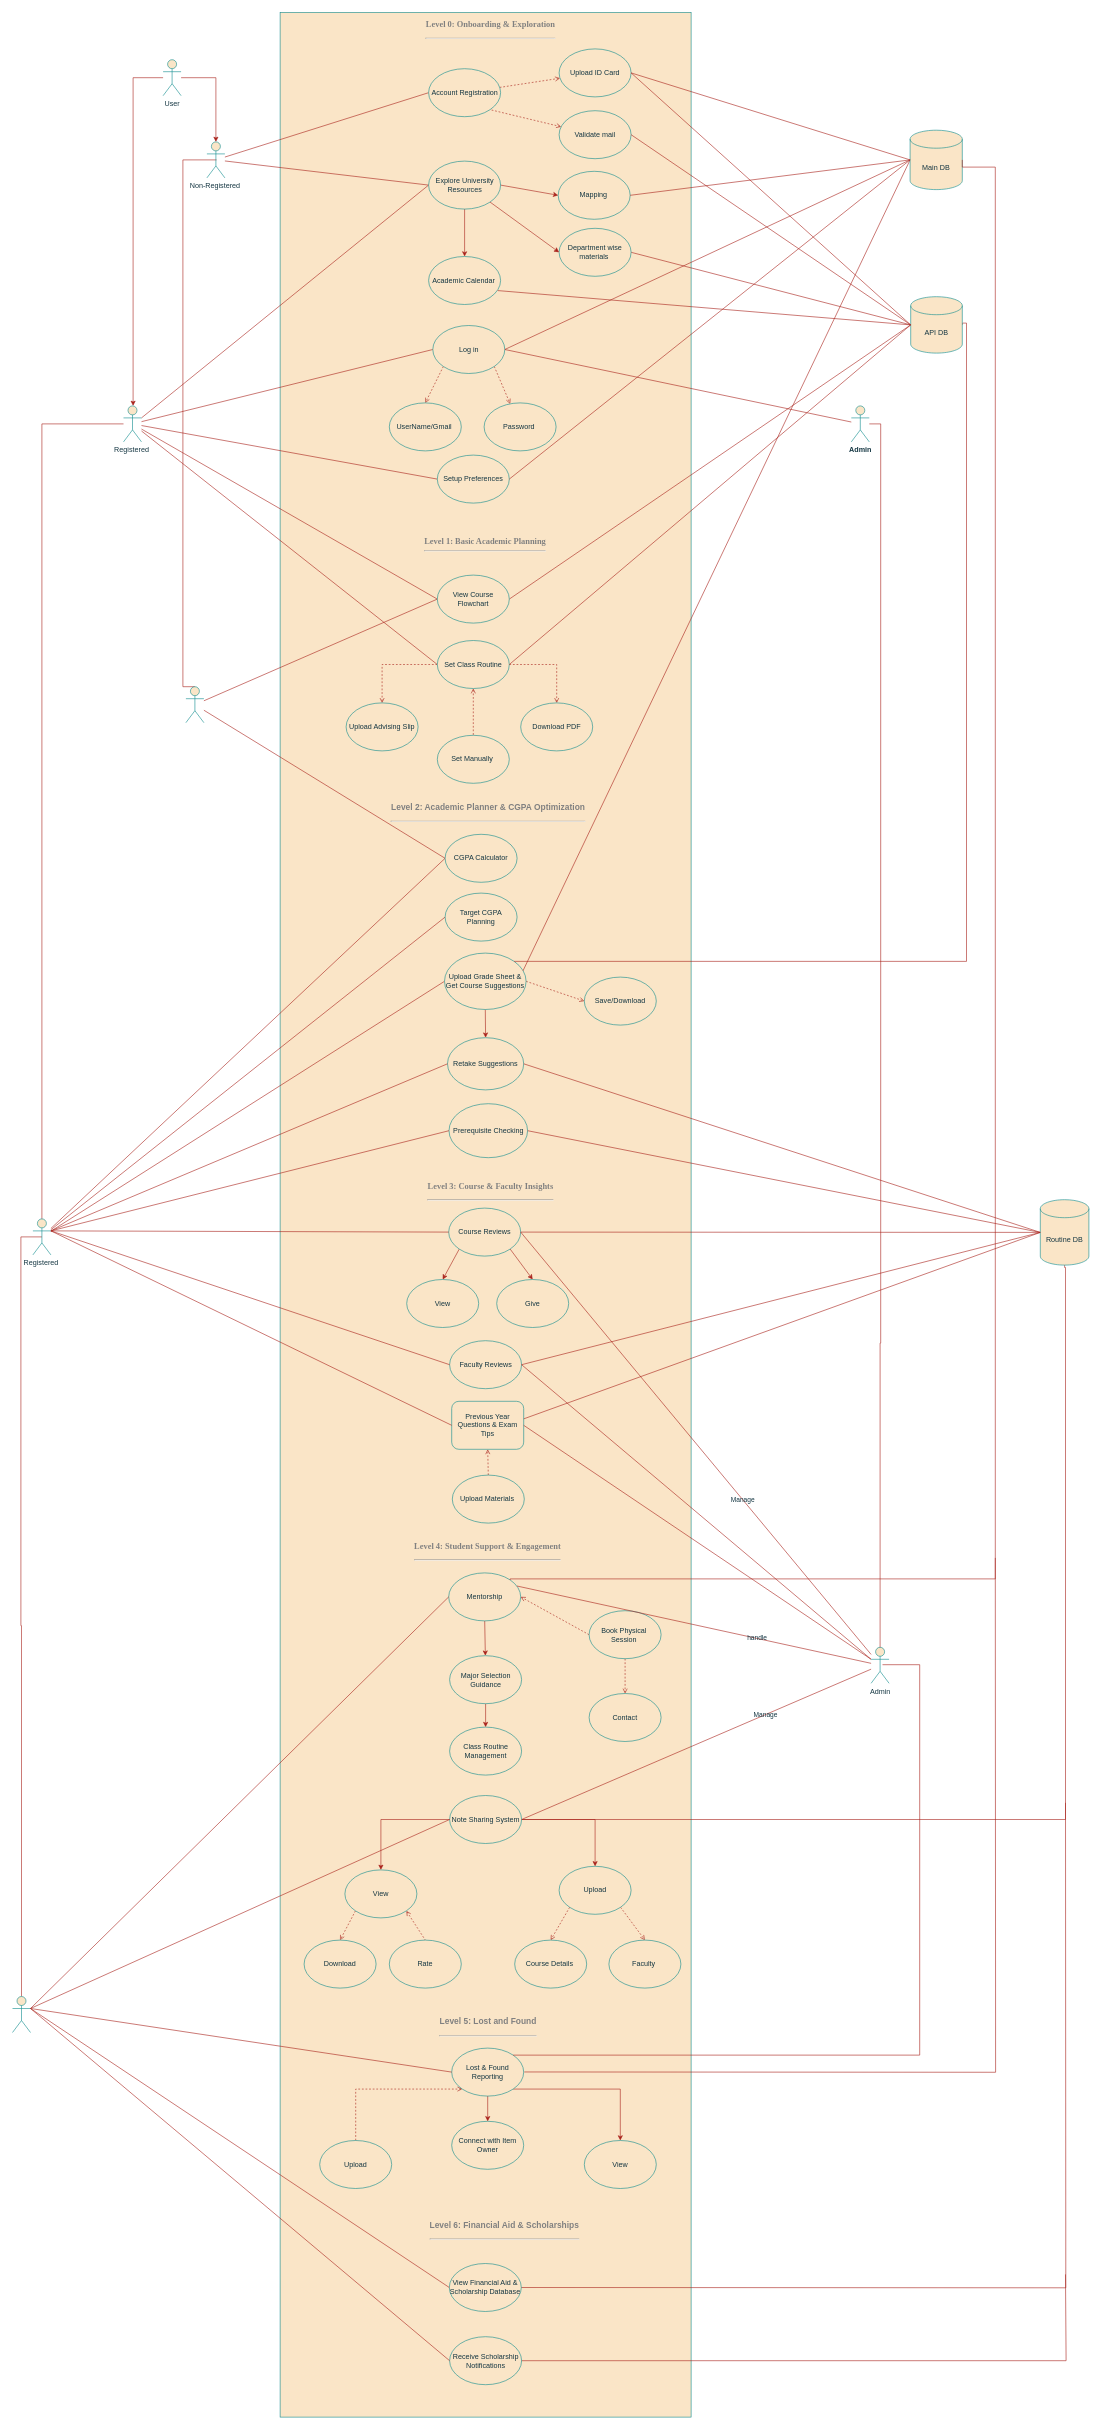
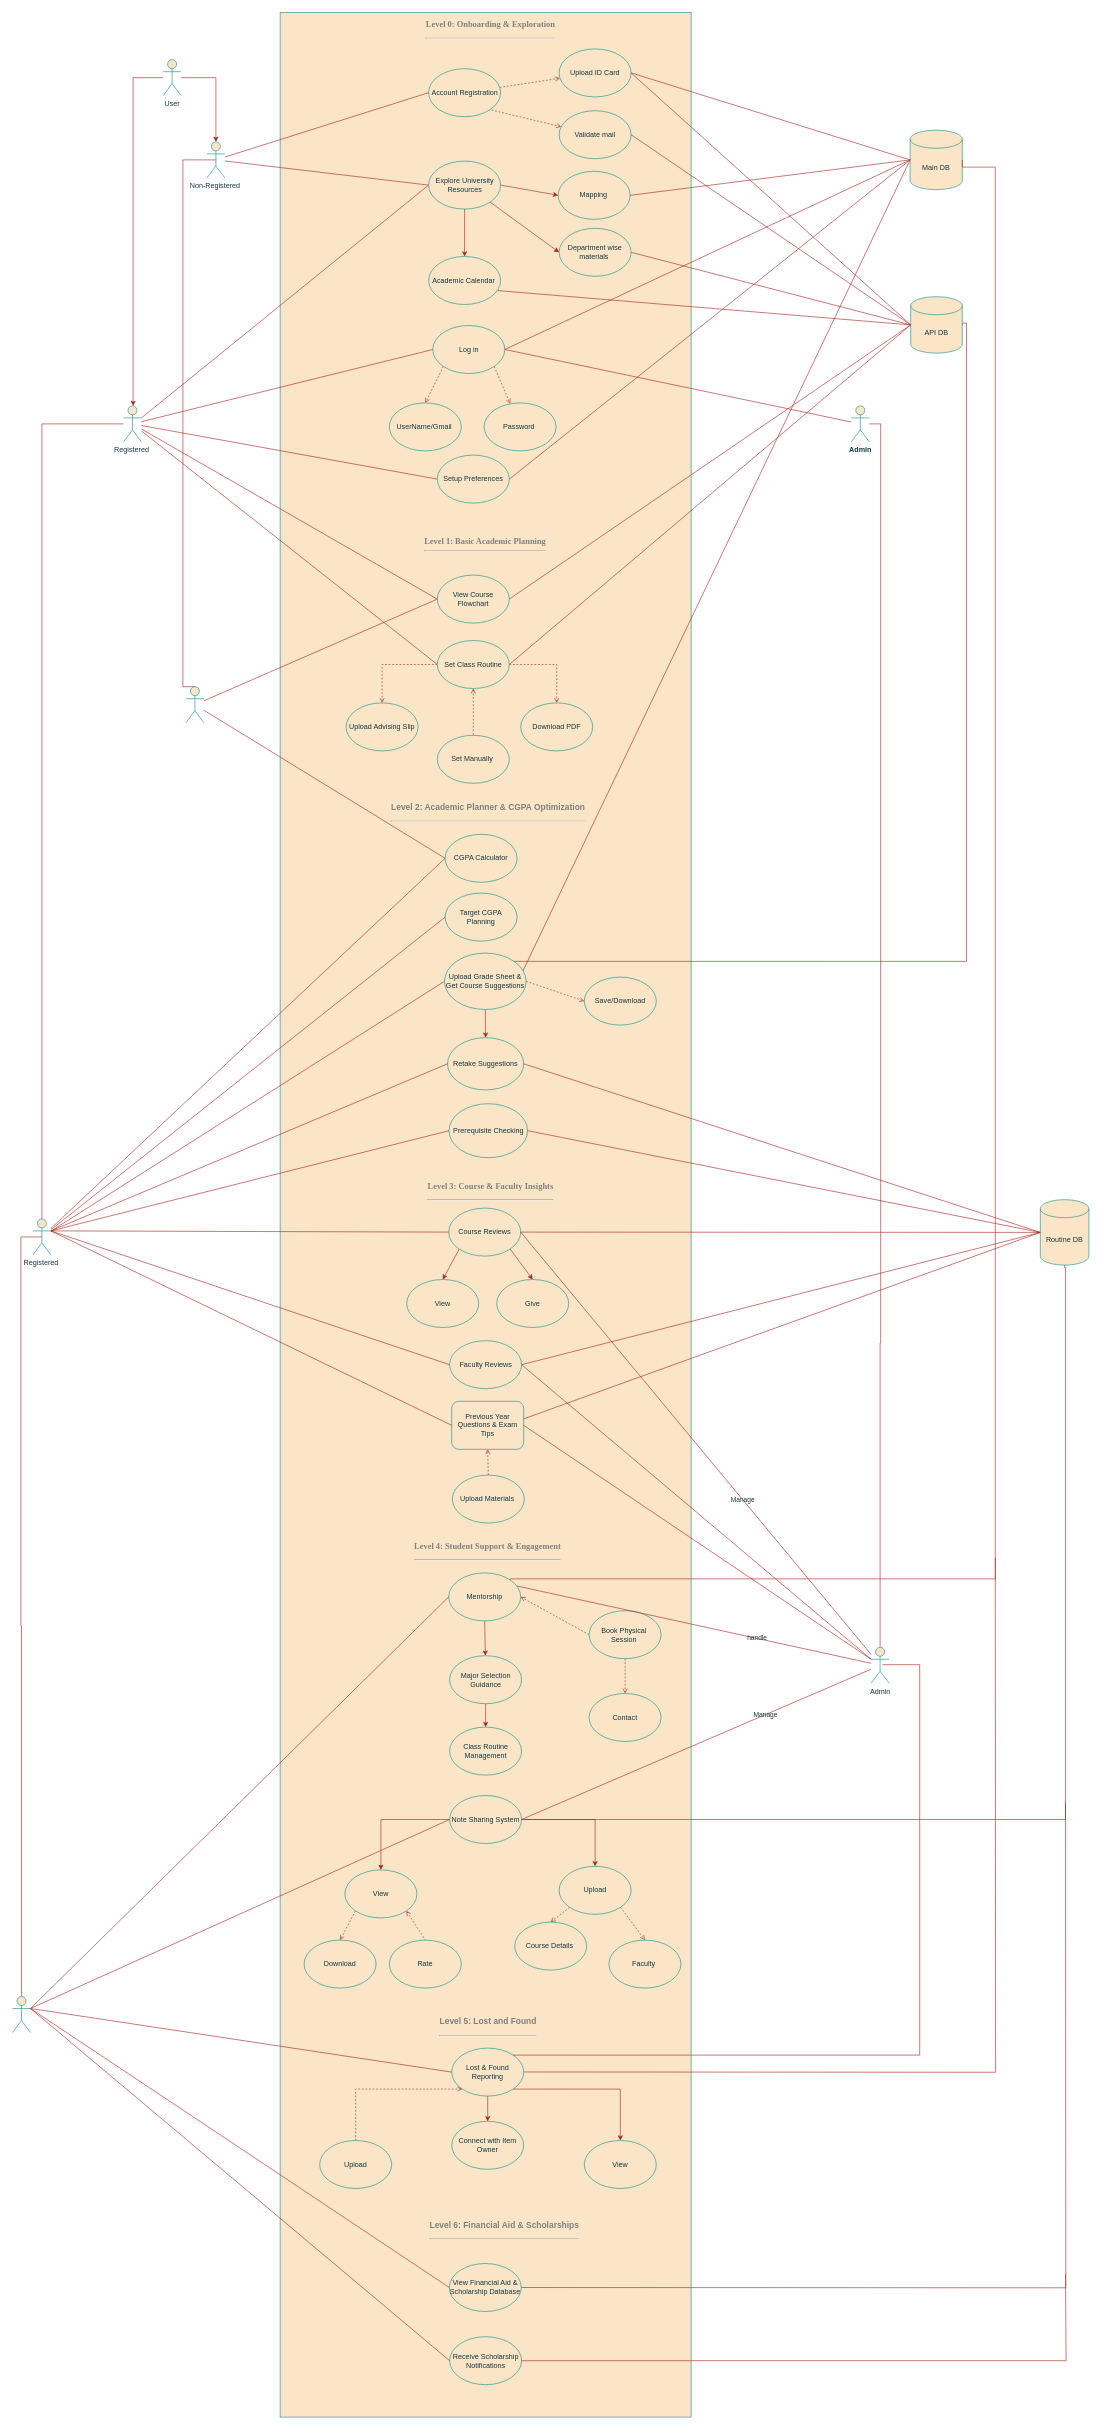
(551, 1964) -> (551, 1946)
